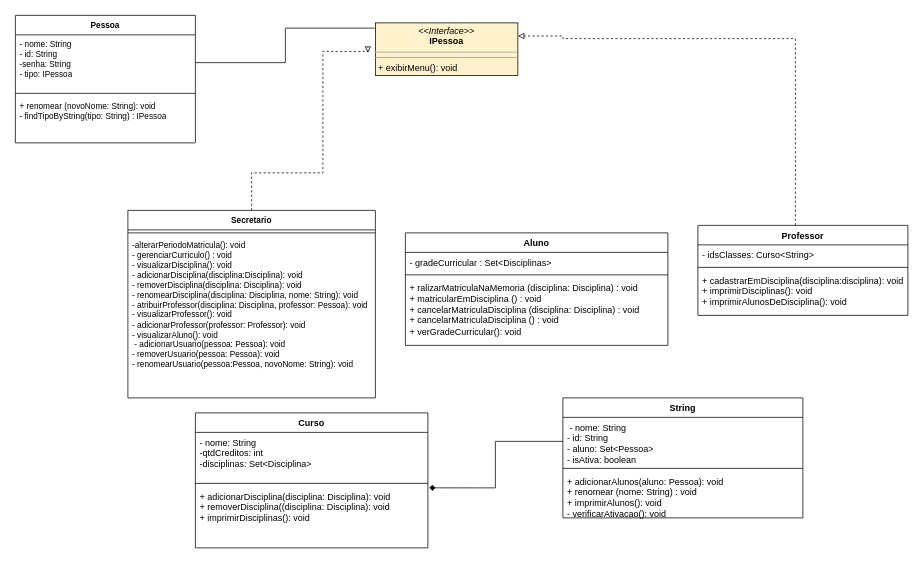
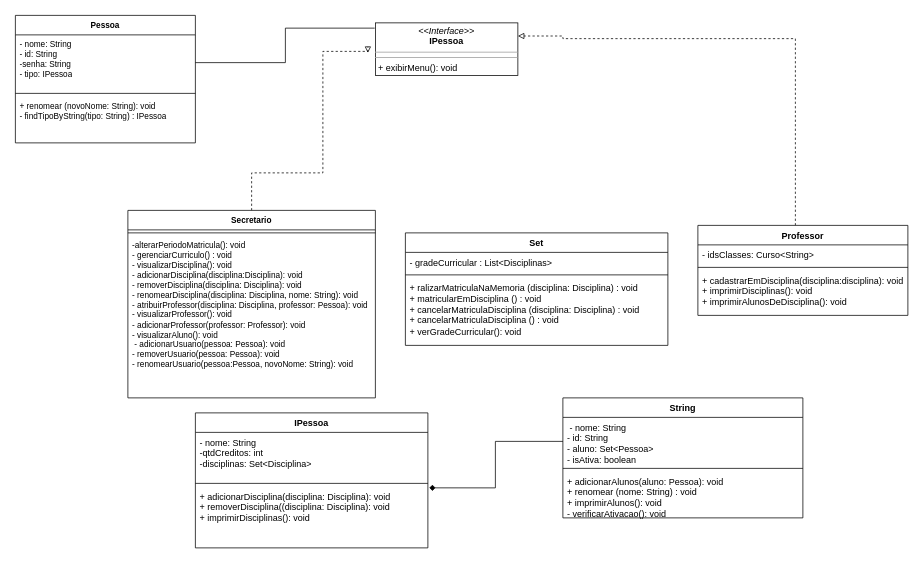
(447, 49) -> (447, 49)
(537, 244) -> (537, 244)
(489, 263) -> (490, 263)
(312, 424) -> (312, 424)
